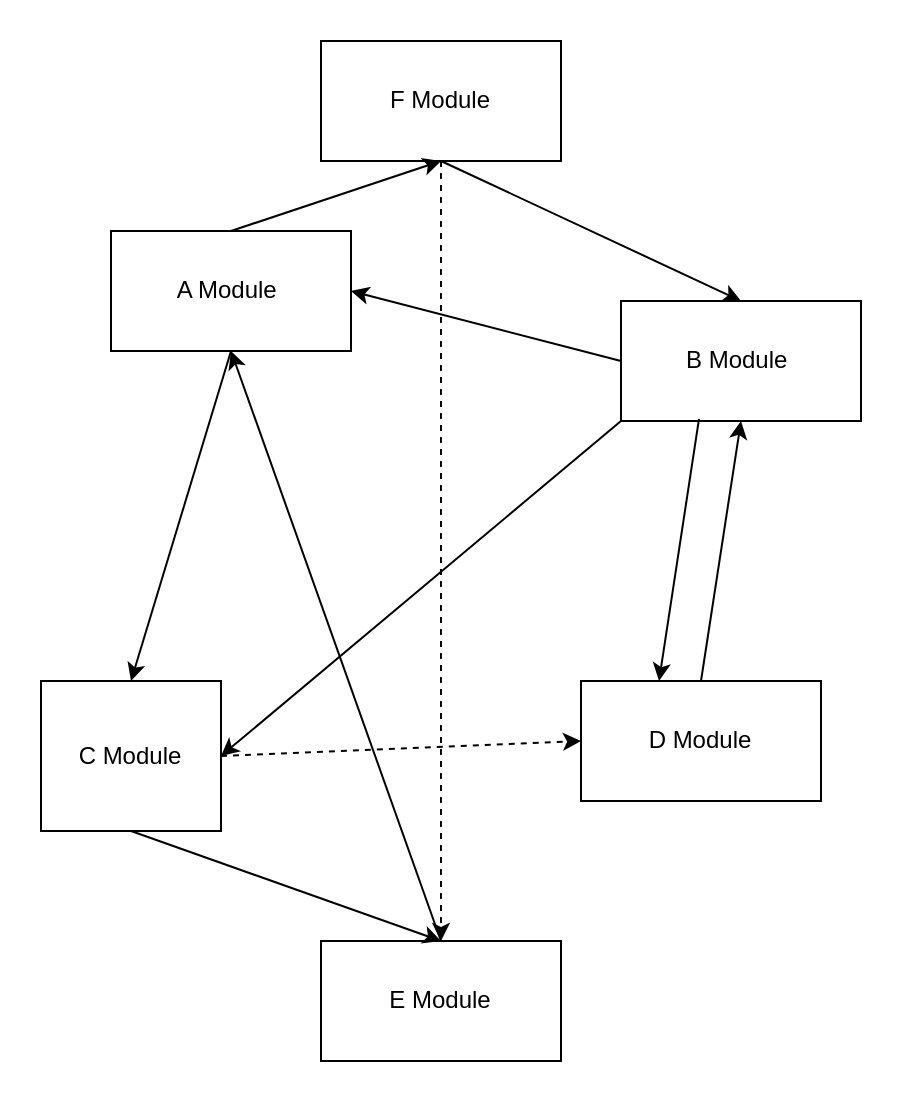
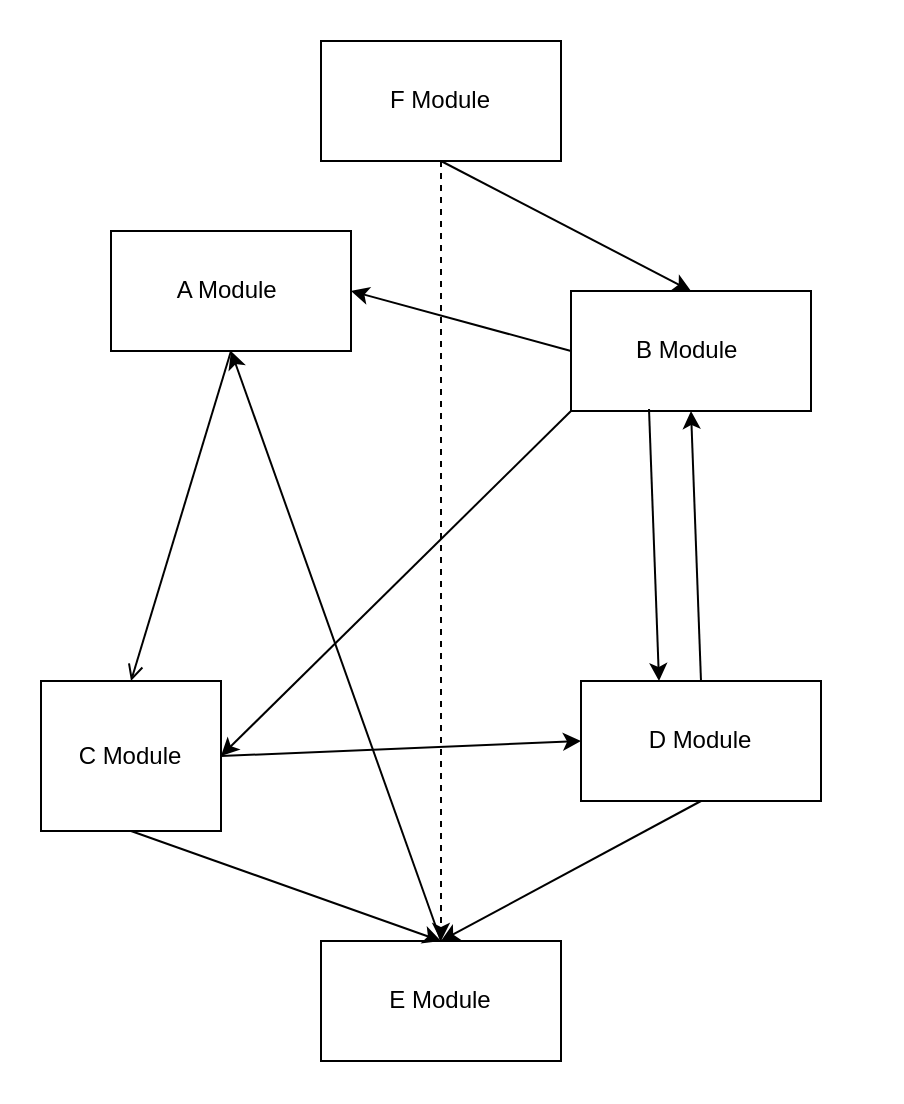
(330, 198) -> none
(741, 361) -> (691, 351)
(135, 667) -> (134, 670)
(396, 749) -> (396, 749)
none -> (577, 868)
